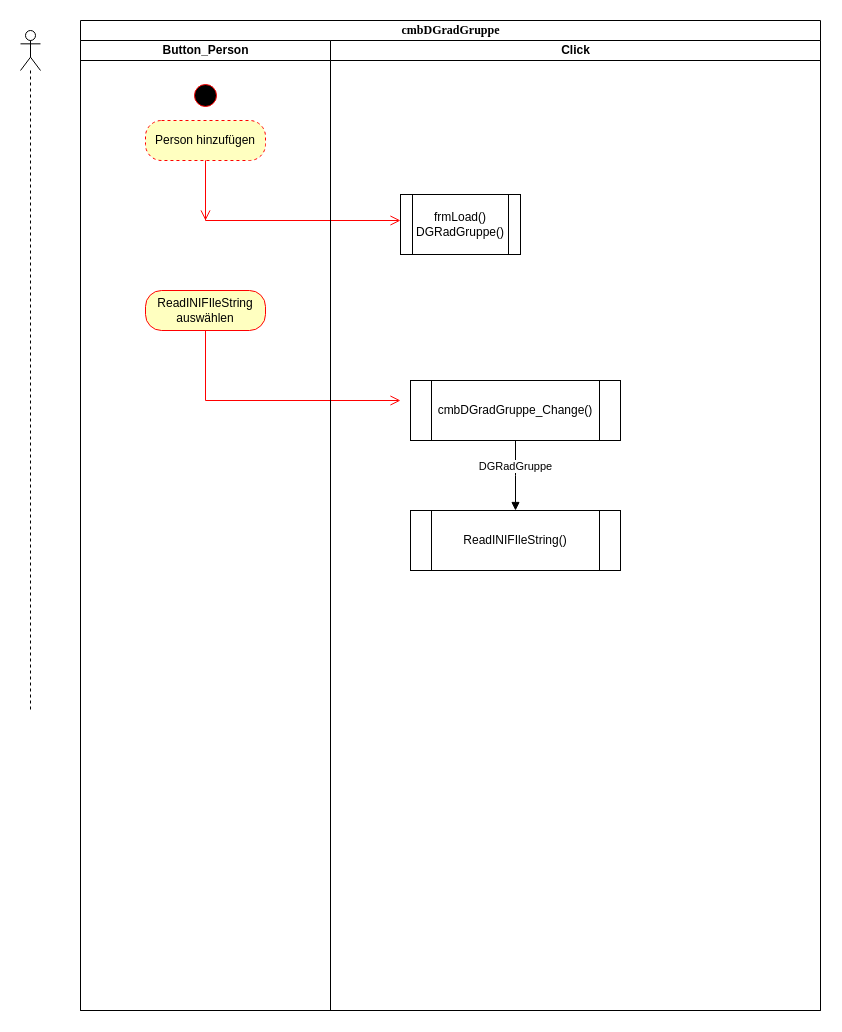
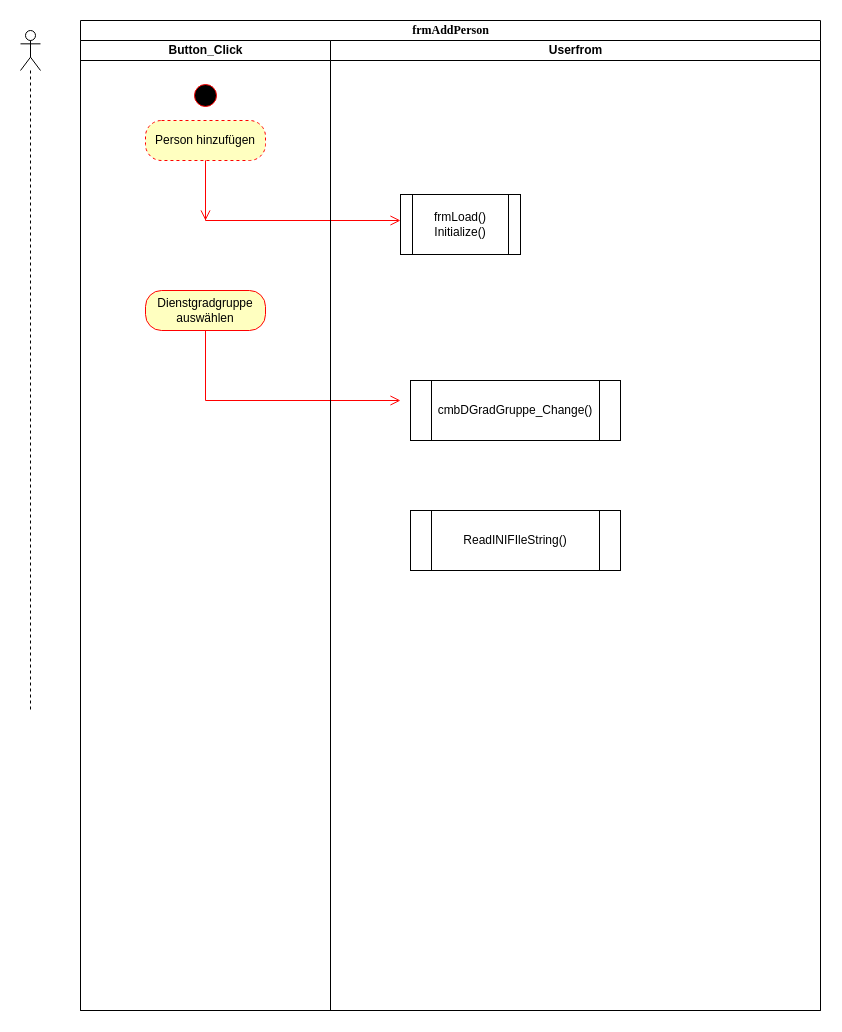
(451, 31) -> (451, 31)
(206, 51) -> (206, 51)
(576, 51) -> (576, 51)
(461, 225) -> (461, 225)
(206, 311) -> (206, 311)
(516, 471) -> none
